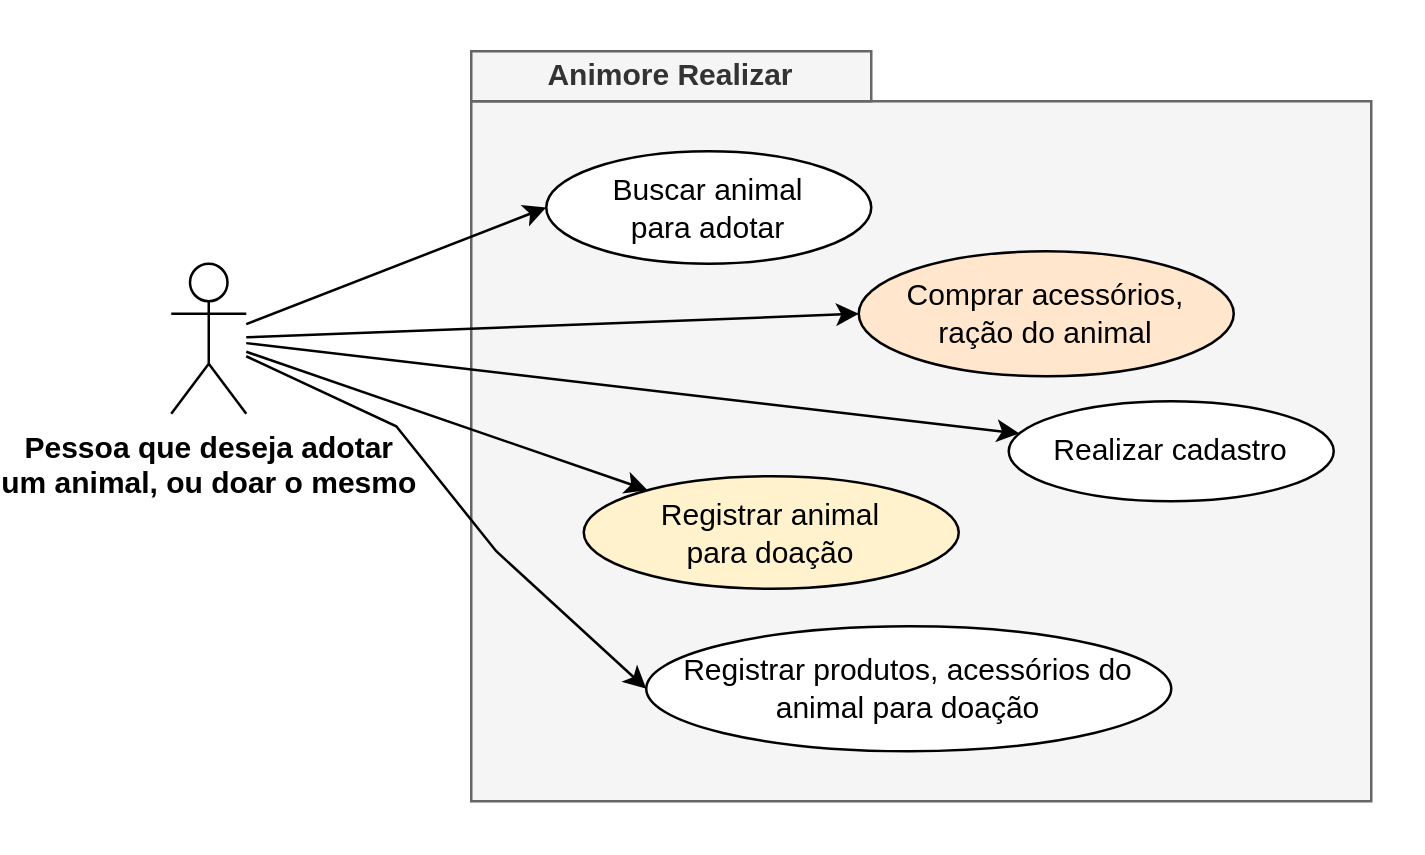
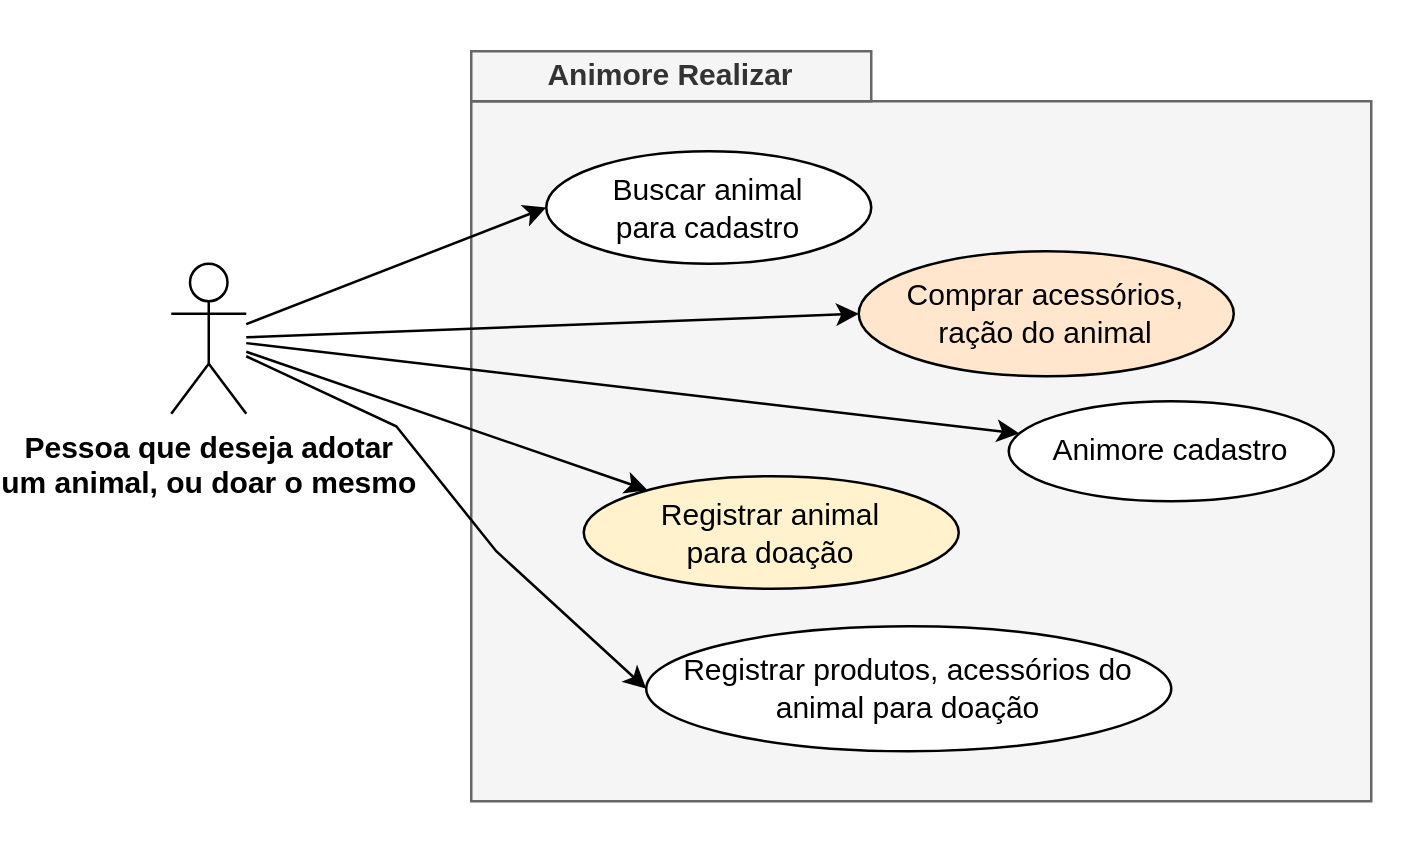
(709, 209) -> (709, 209)
(1171, 451) -> (1171, 451)
